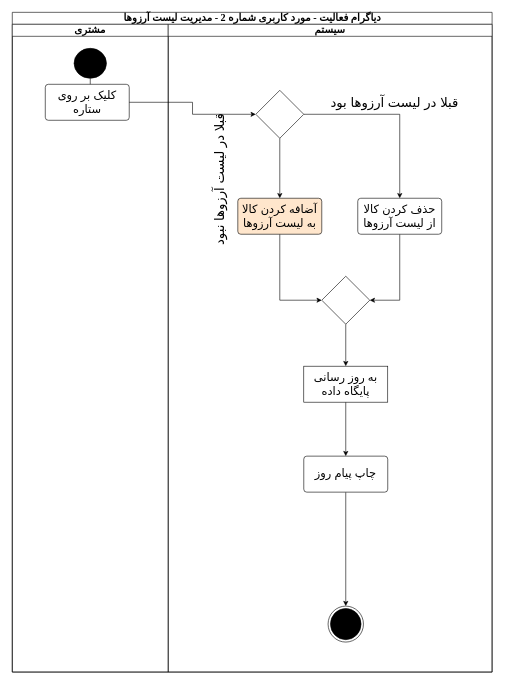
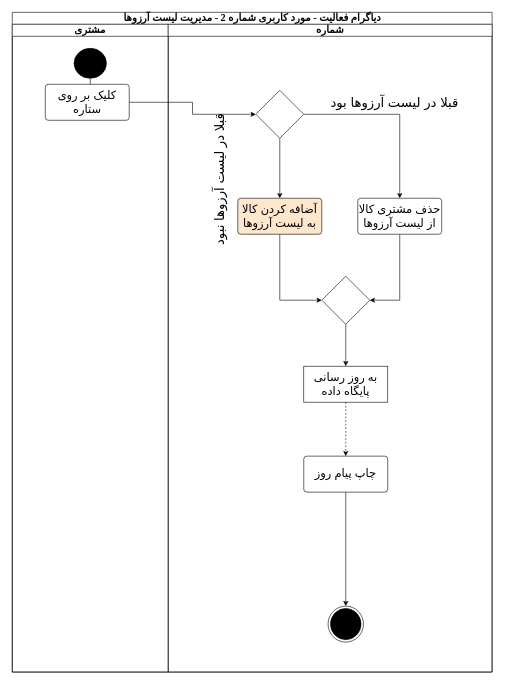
(330, 30) -> (330, 30)
(400, 216) -> (400, 216)
(346, 427) -> (346, 427)
